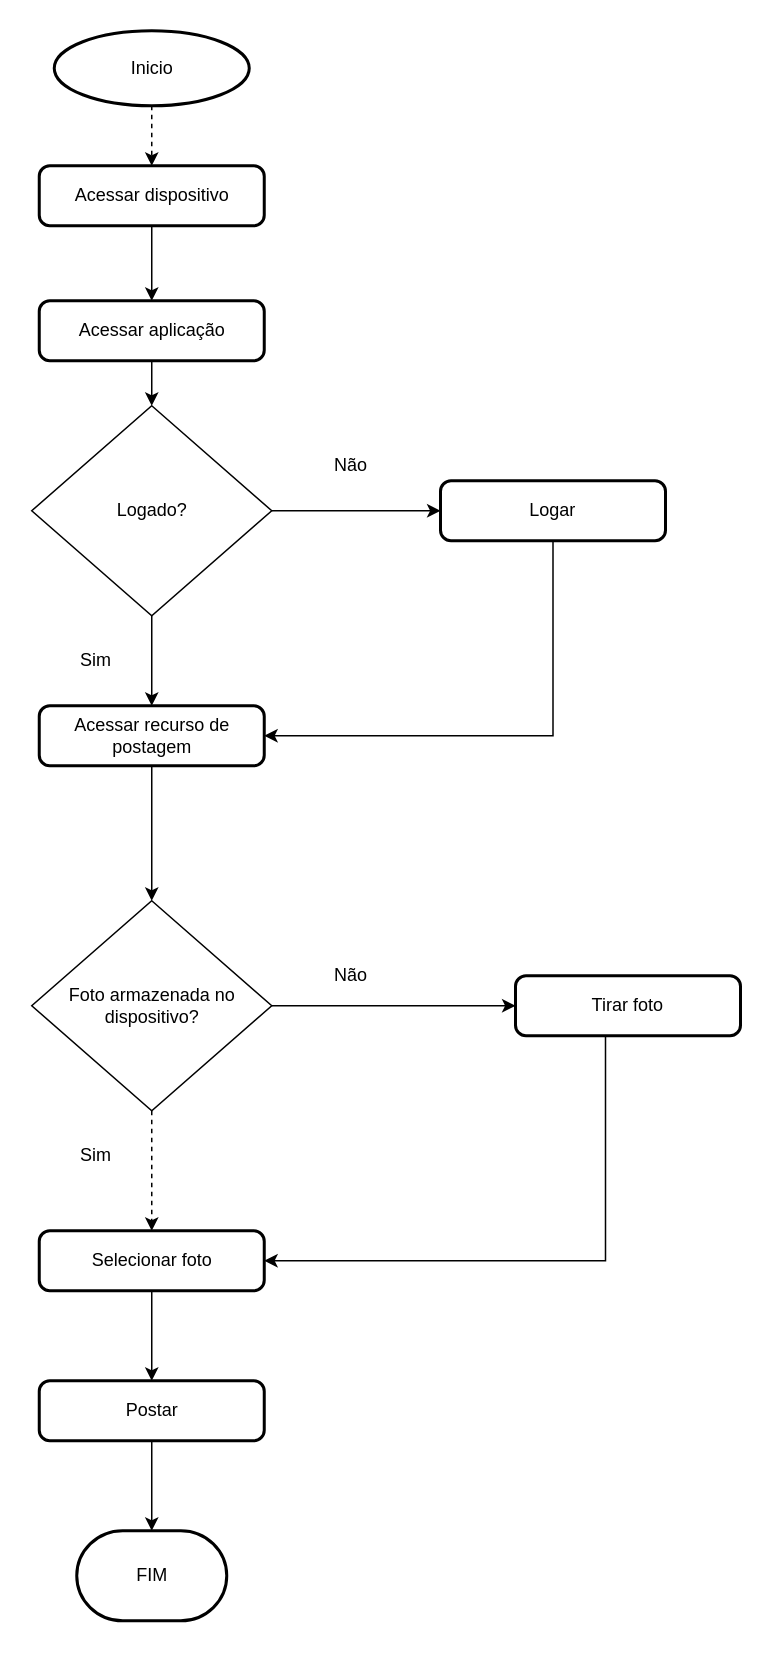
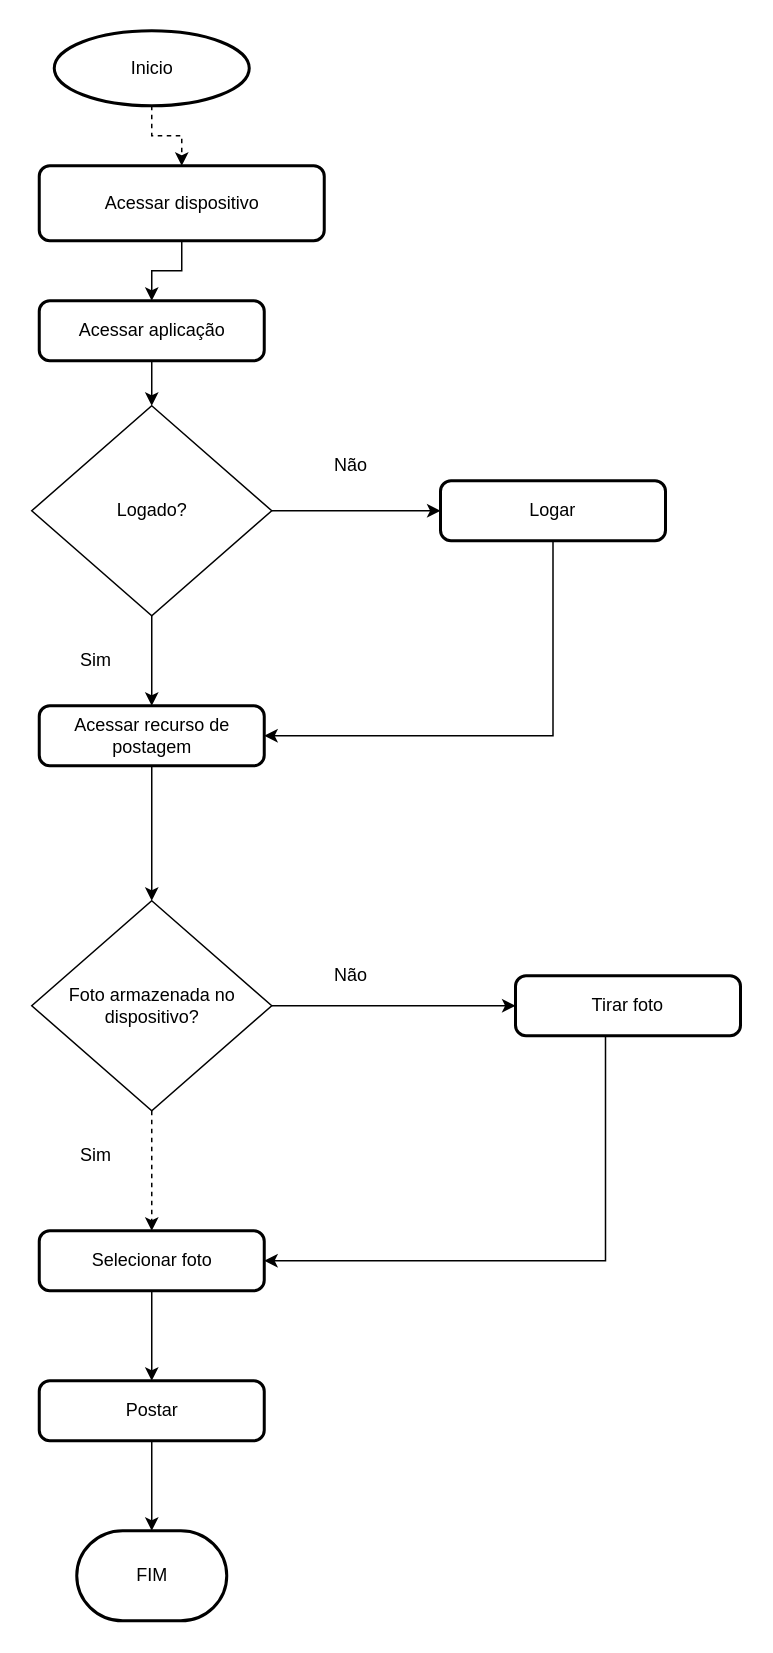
(152, 196) -> (182, 203)
